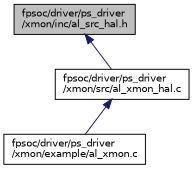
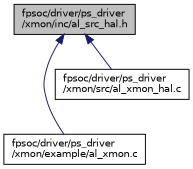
(95, 121) -> (44, 89)
